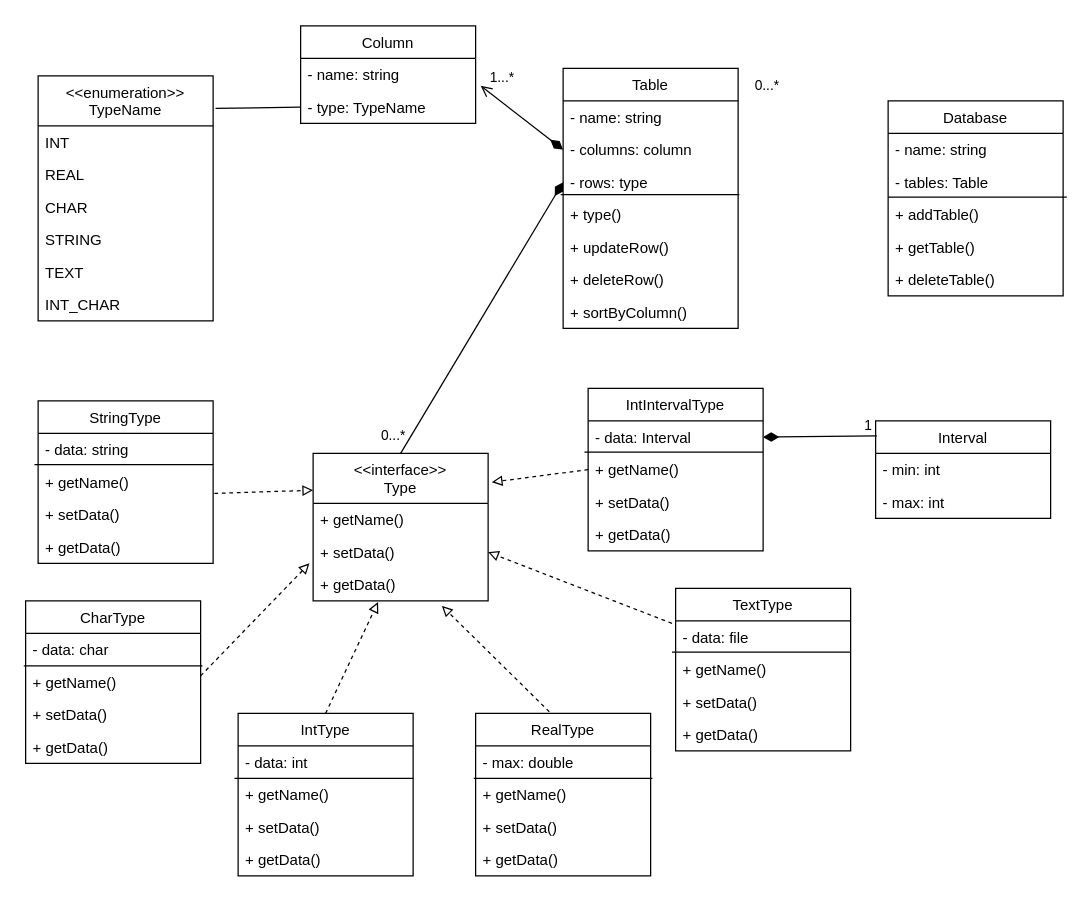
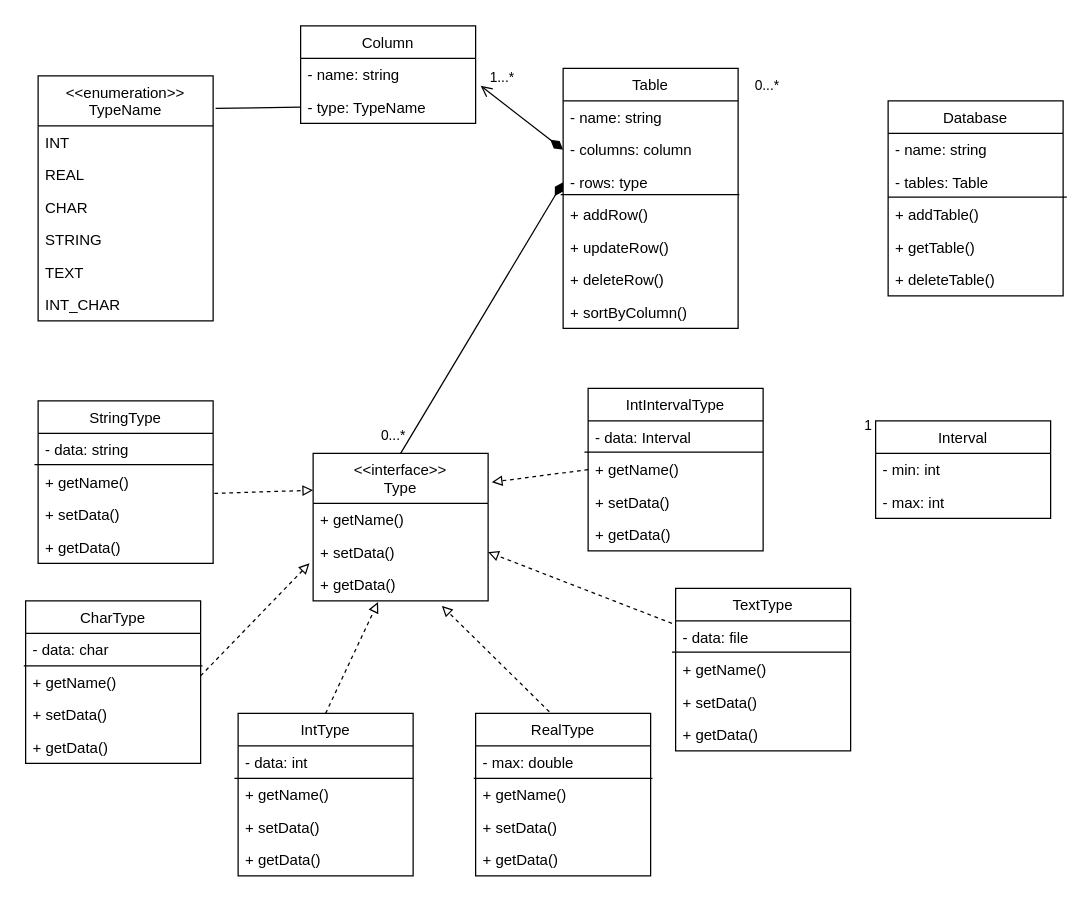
(602, 215) -> (610, 215)
(824, 436) -> none
